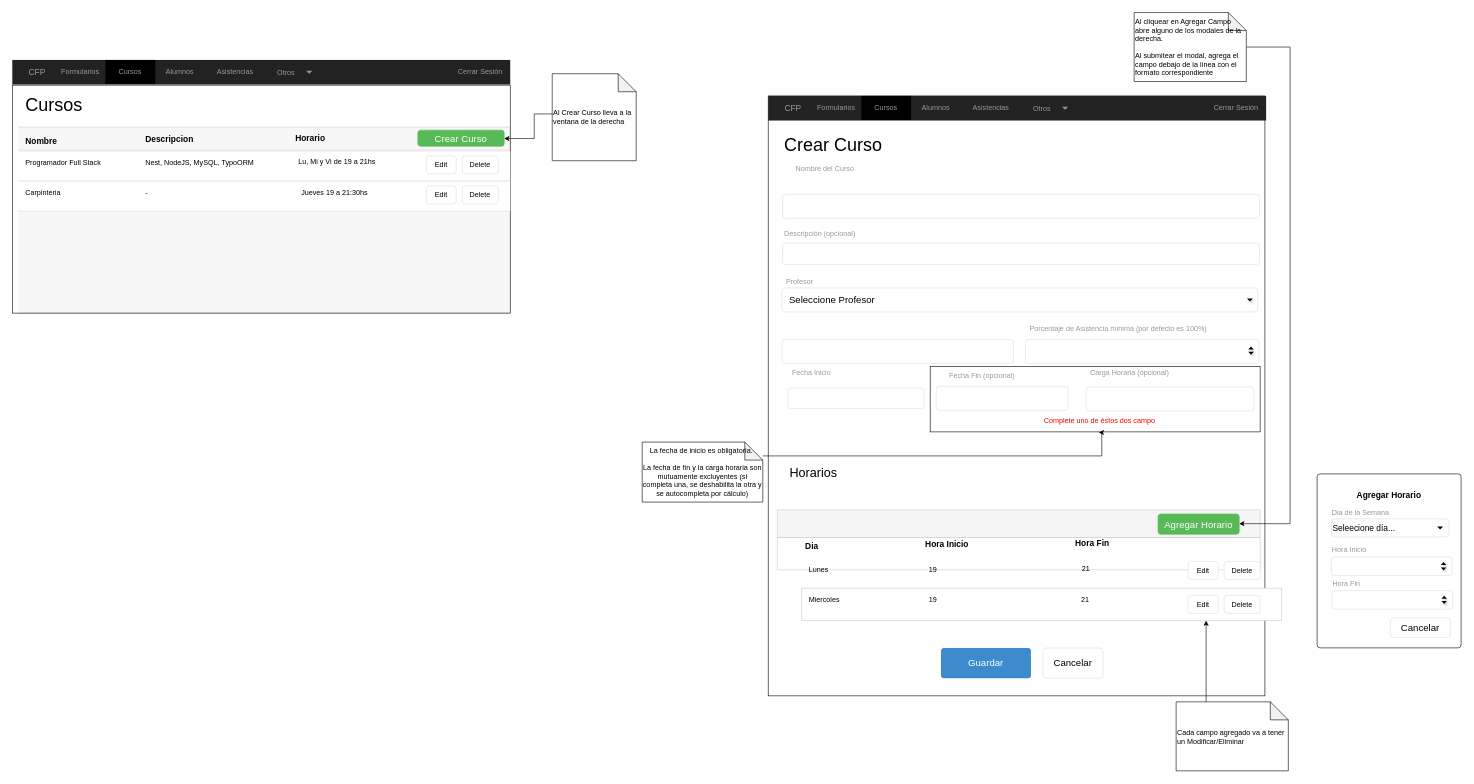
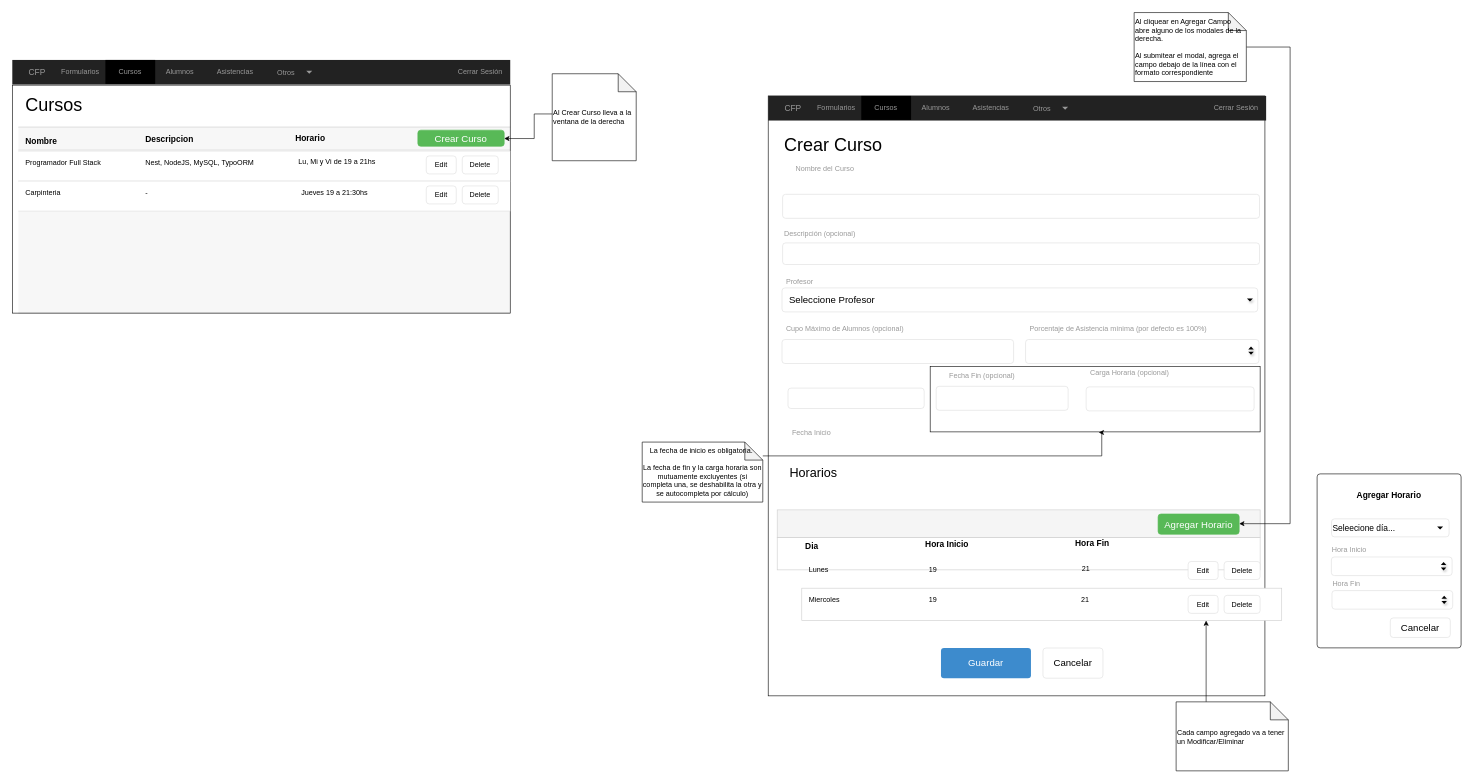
none -> (862, 329)
(844, 373) -> (844, 433)
(1098, 421) -> none
(1387, 513) -> none
